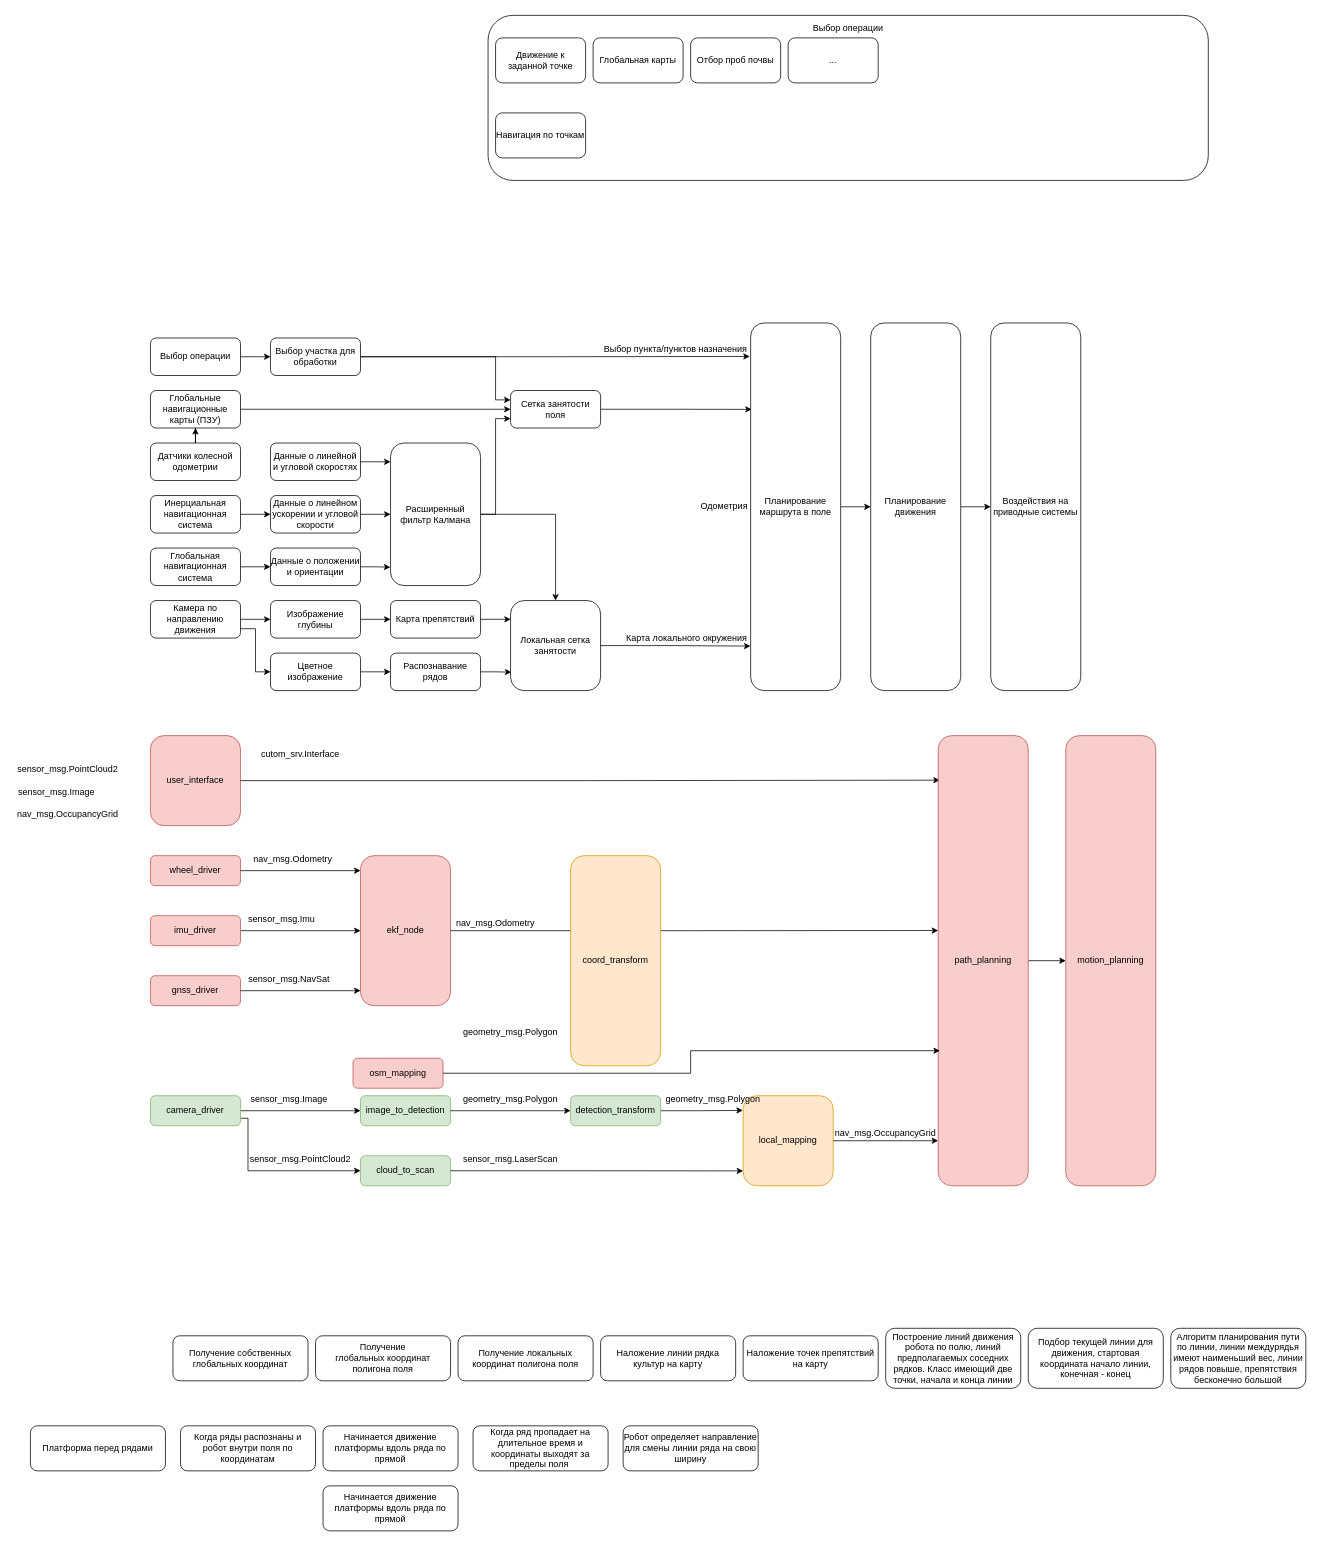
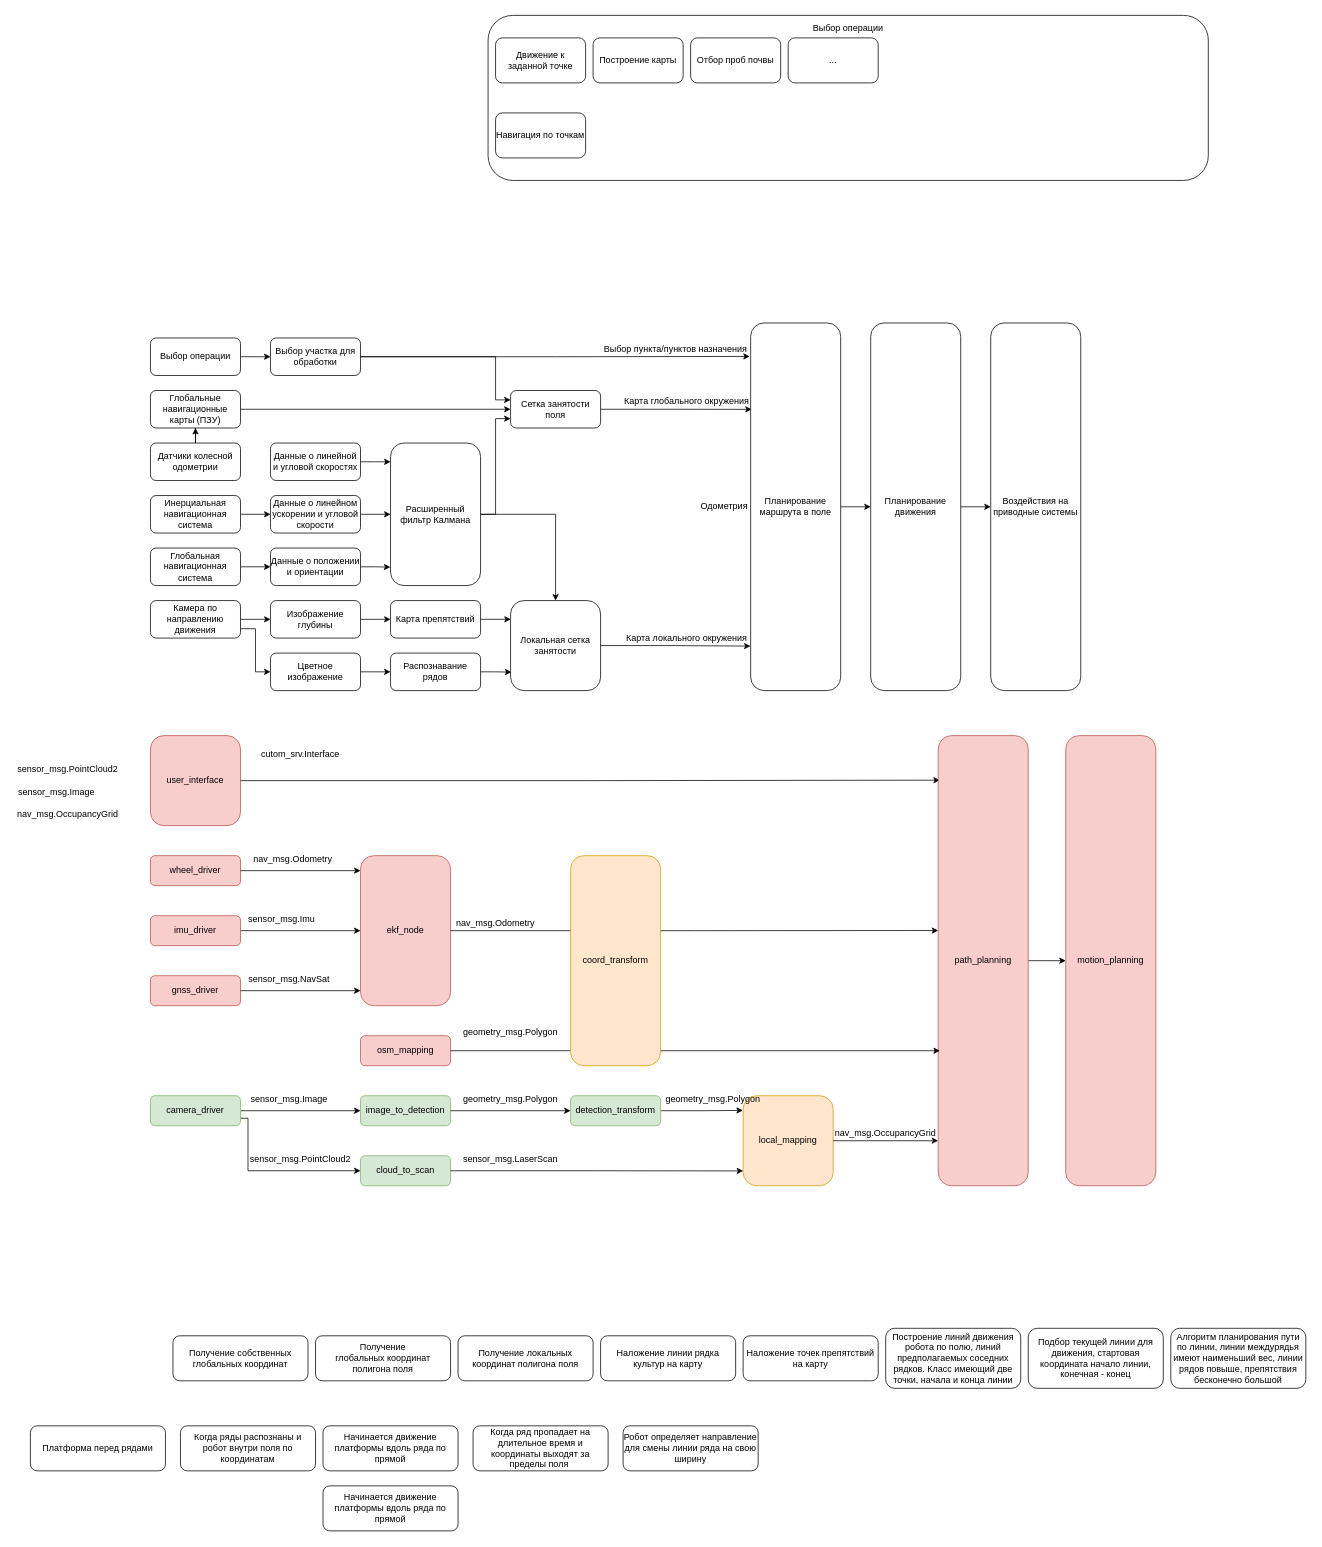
(638, 60) -> (638, 60)
none -> (687, 402)
(398, 1073) -> (405, 1050)
